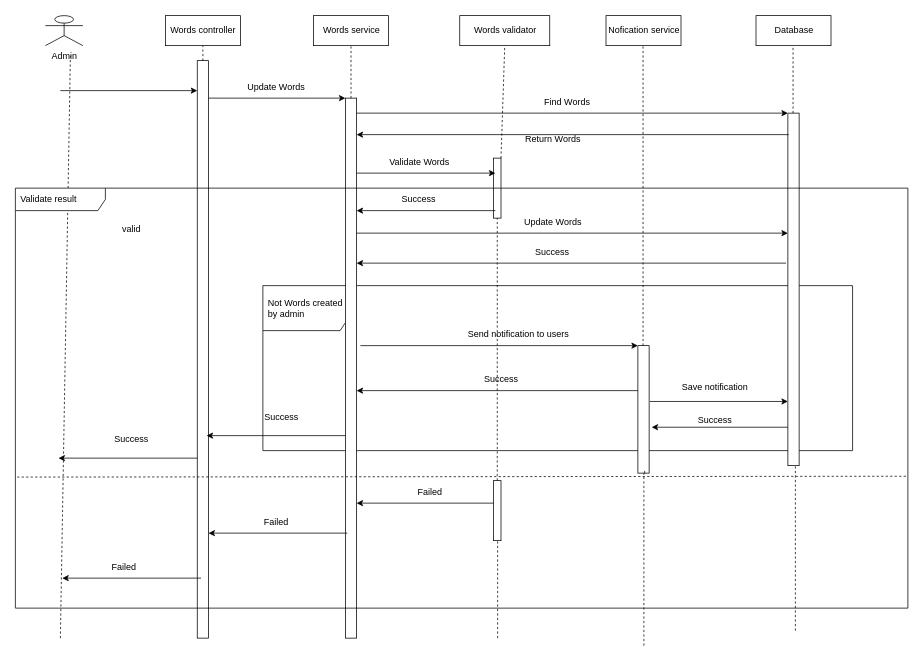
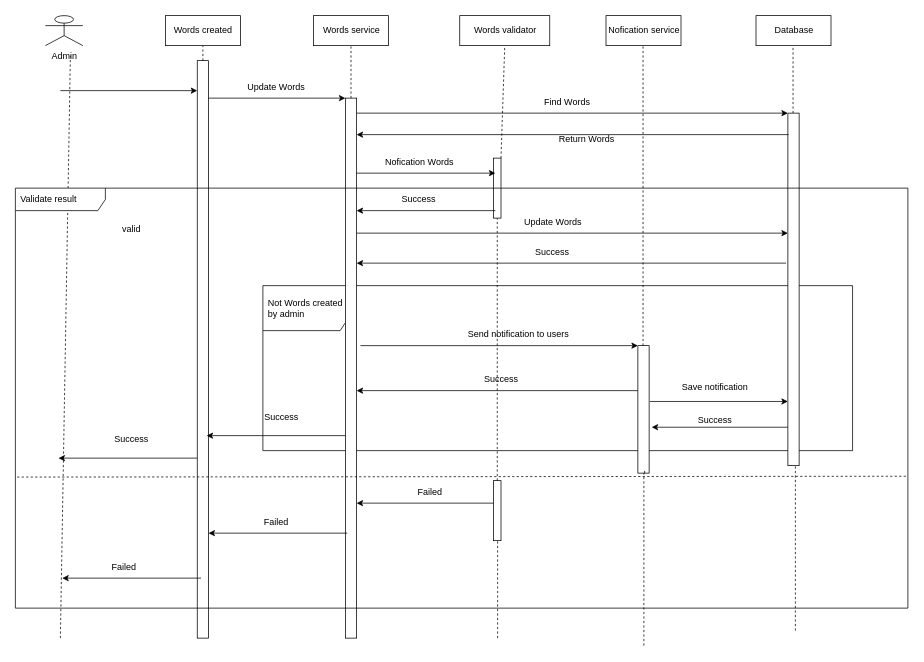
(203, 30) -> (203, 30)
(553, 139) -> (586, 139)
(420, 162) -> (420, 162)
